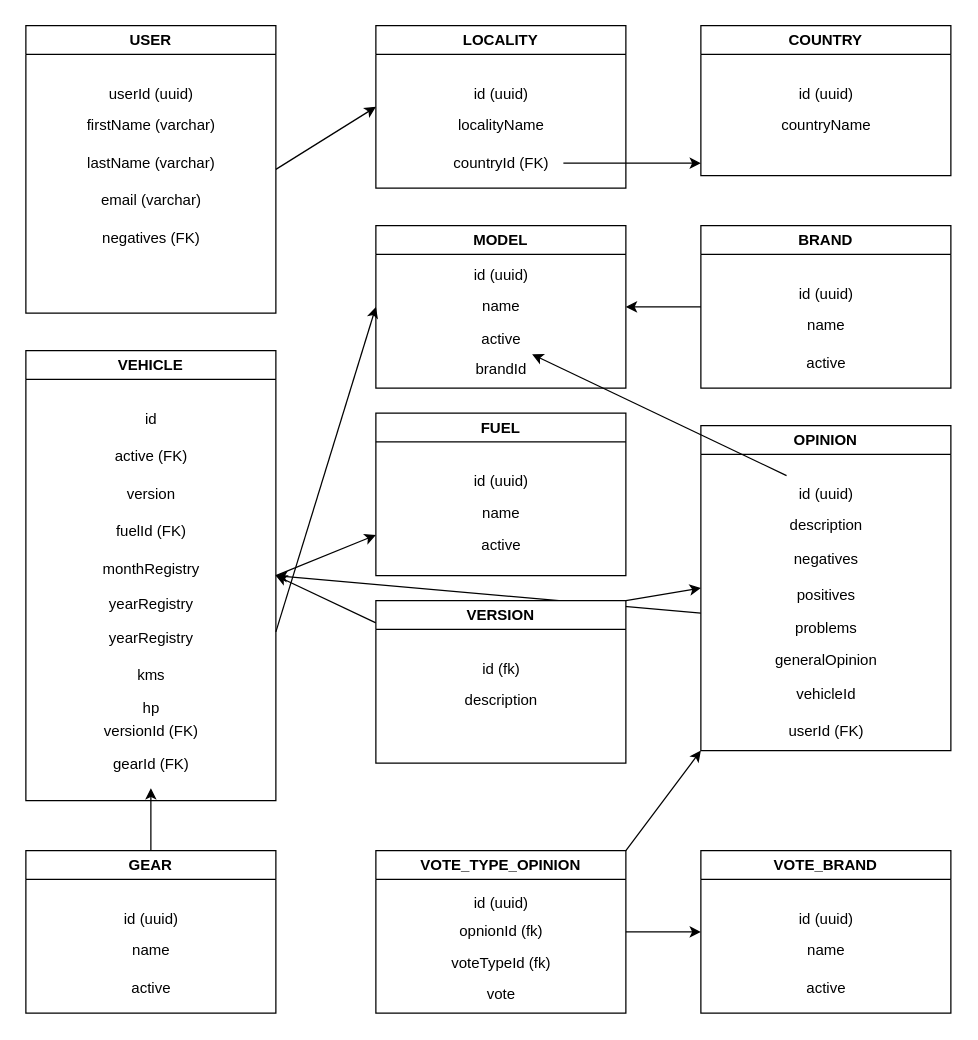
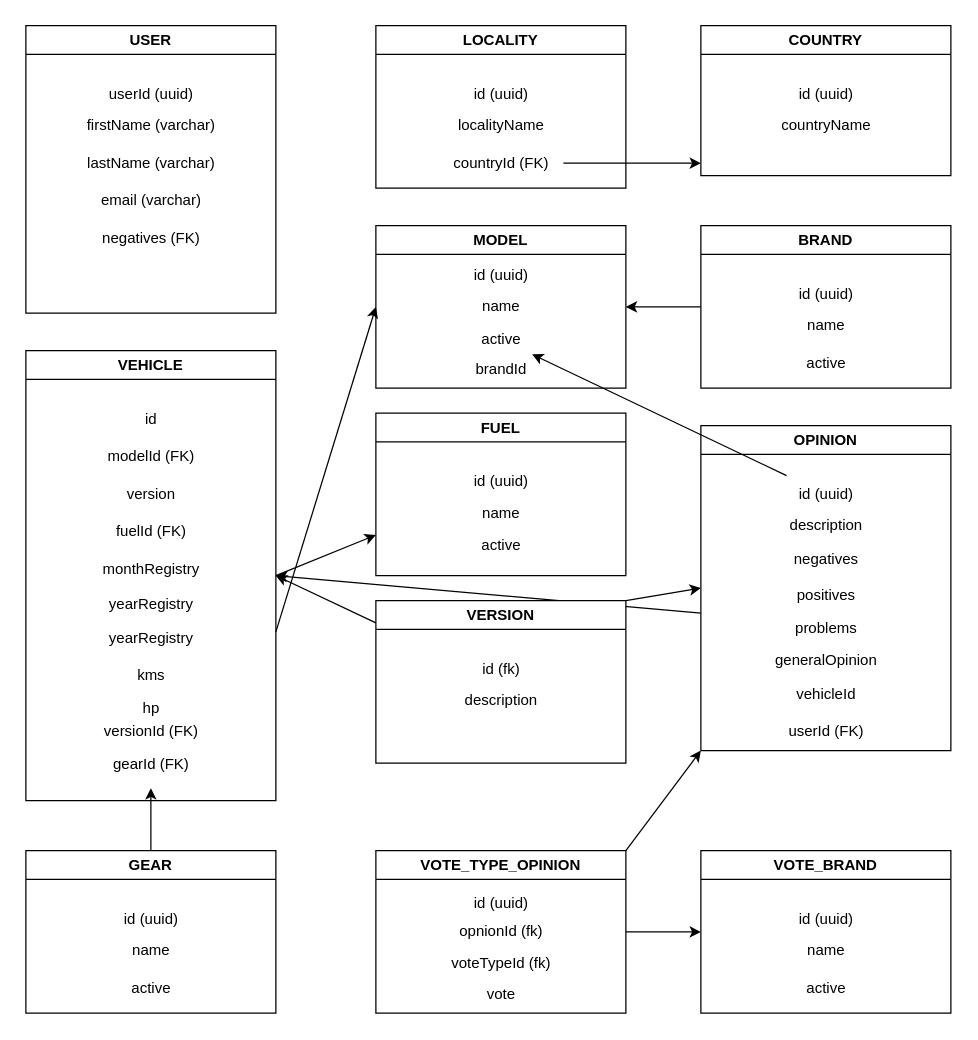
(323, 140) -> none
(151, 457) -> (151, 457)
